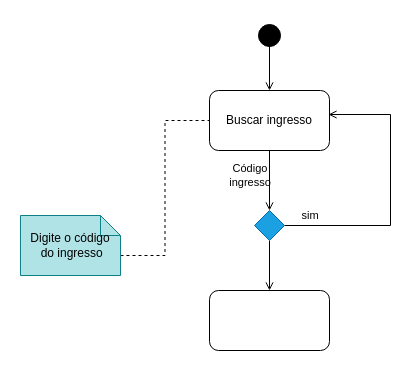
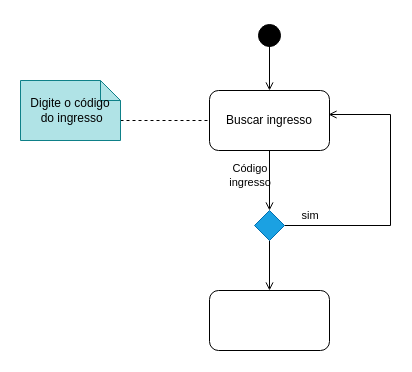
(71, 246) -> (71, 111)
